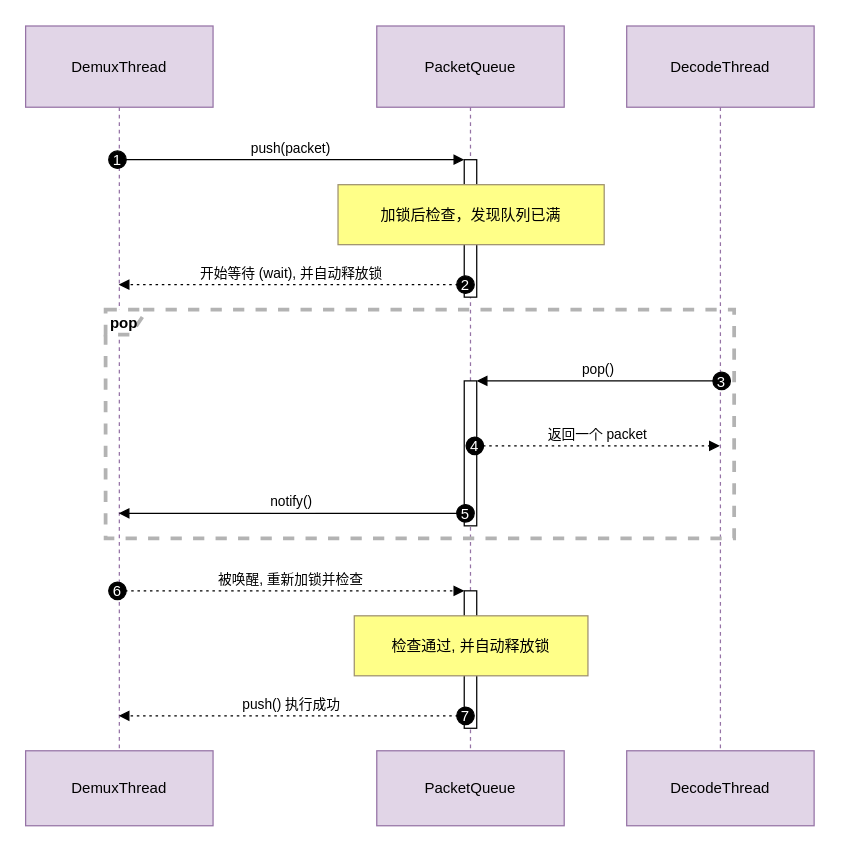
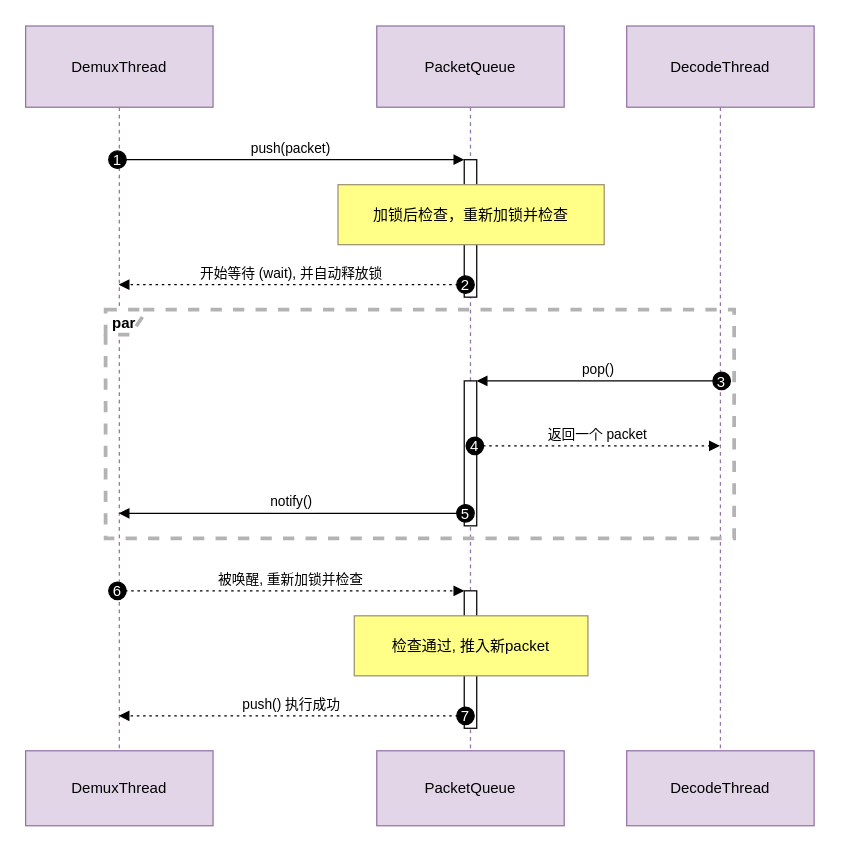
(471, 215) -> (471, 215)
(124, 323) -> (124, 323)
(471, 646) -> (471, 646)
